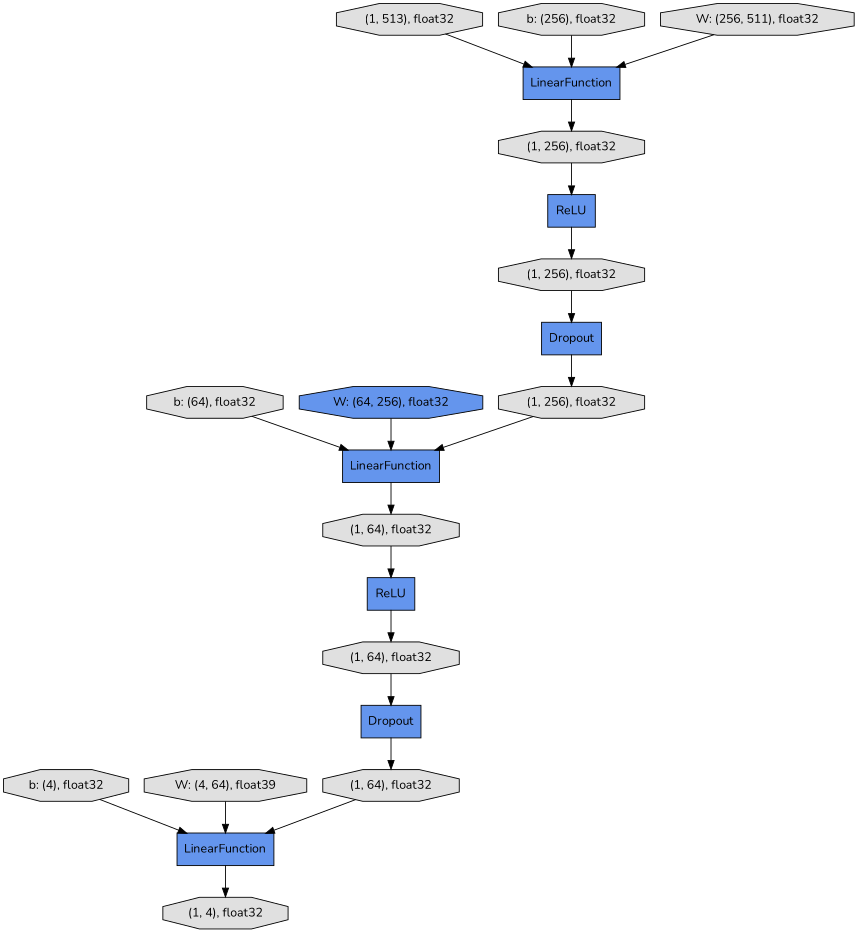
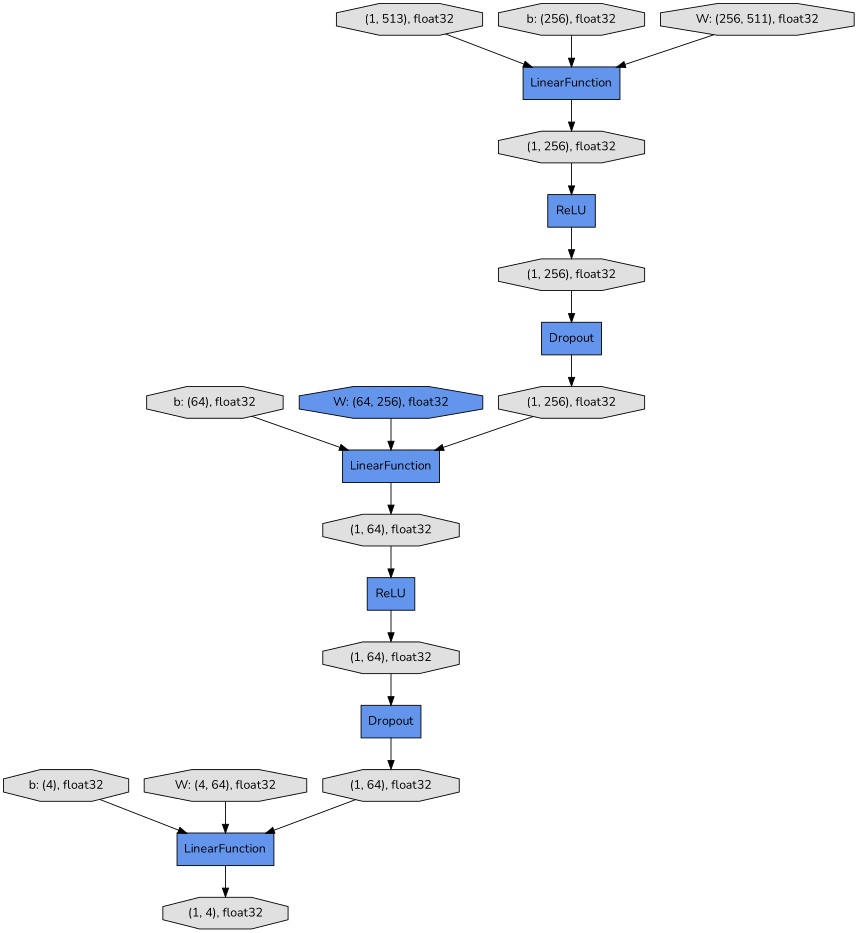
(225, 785) -> (225, 785)
